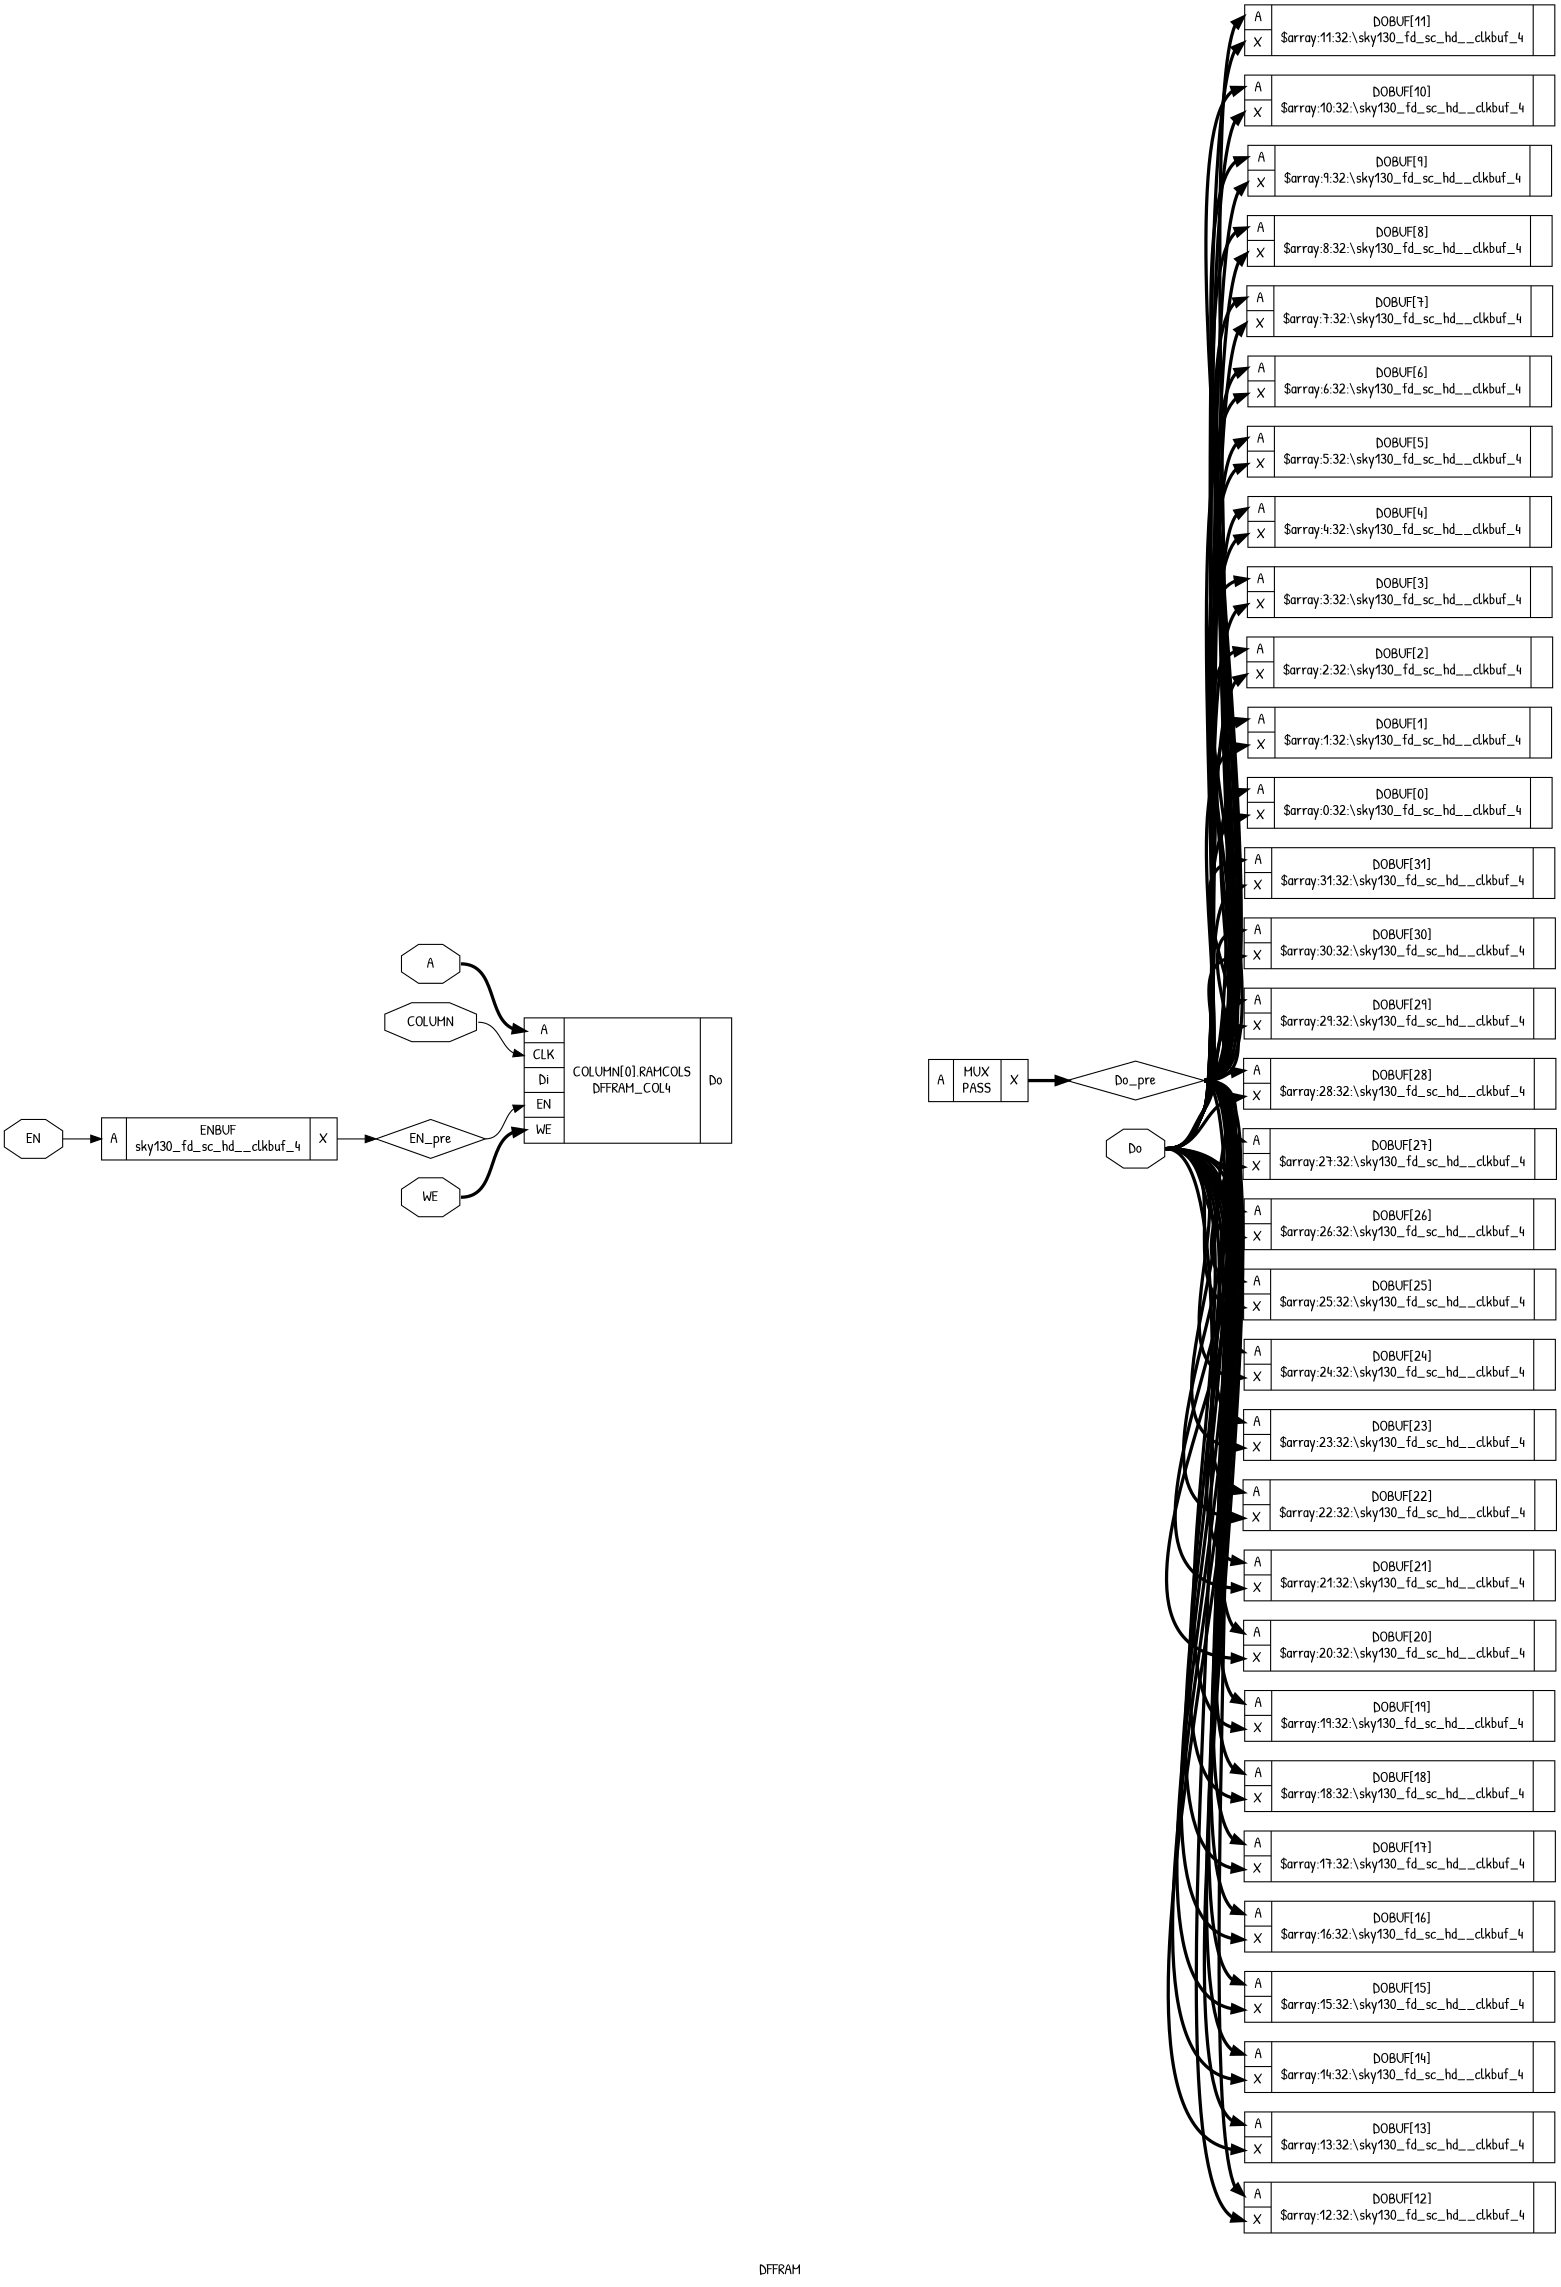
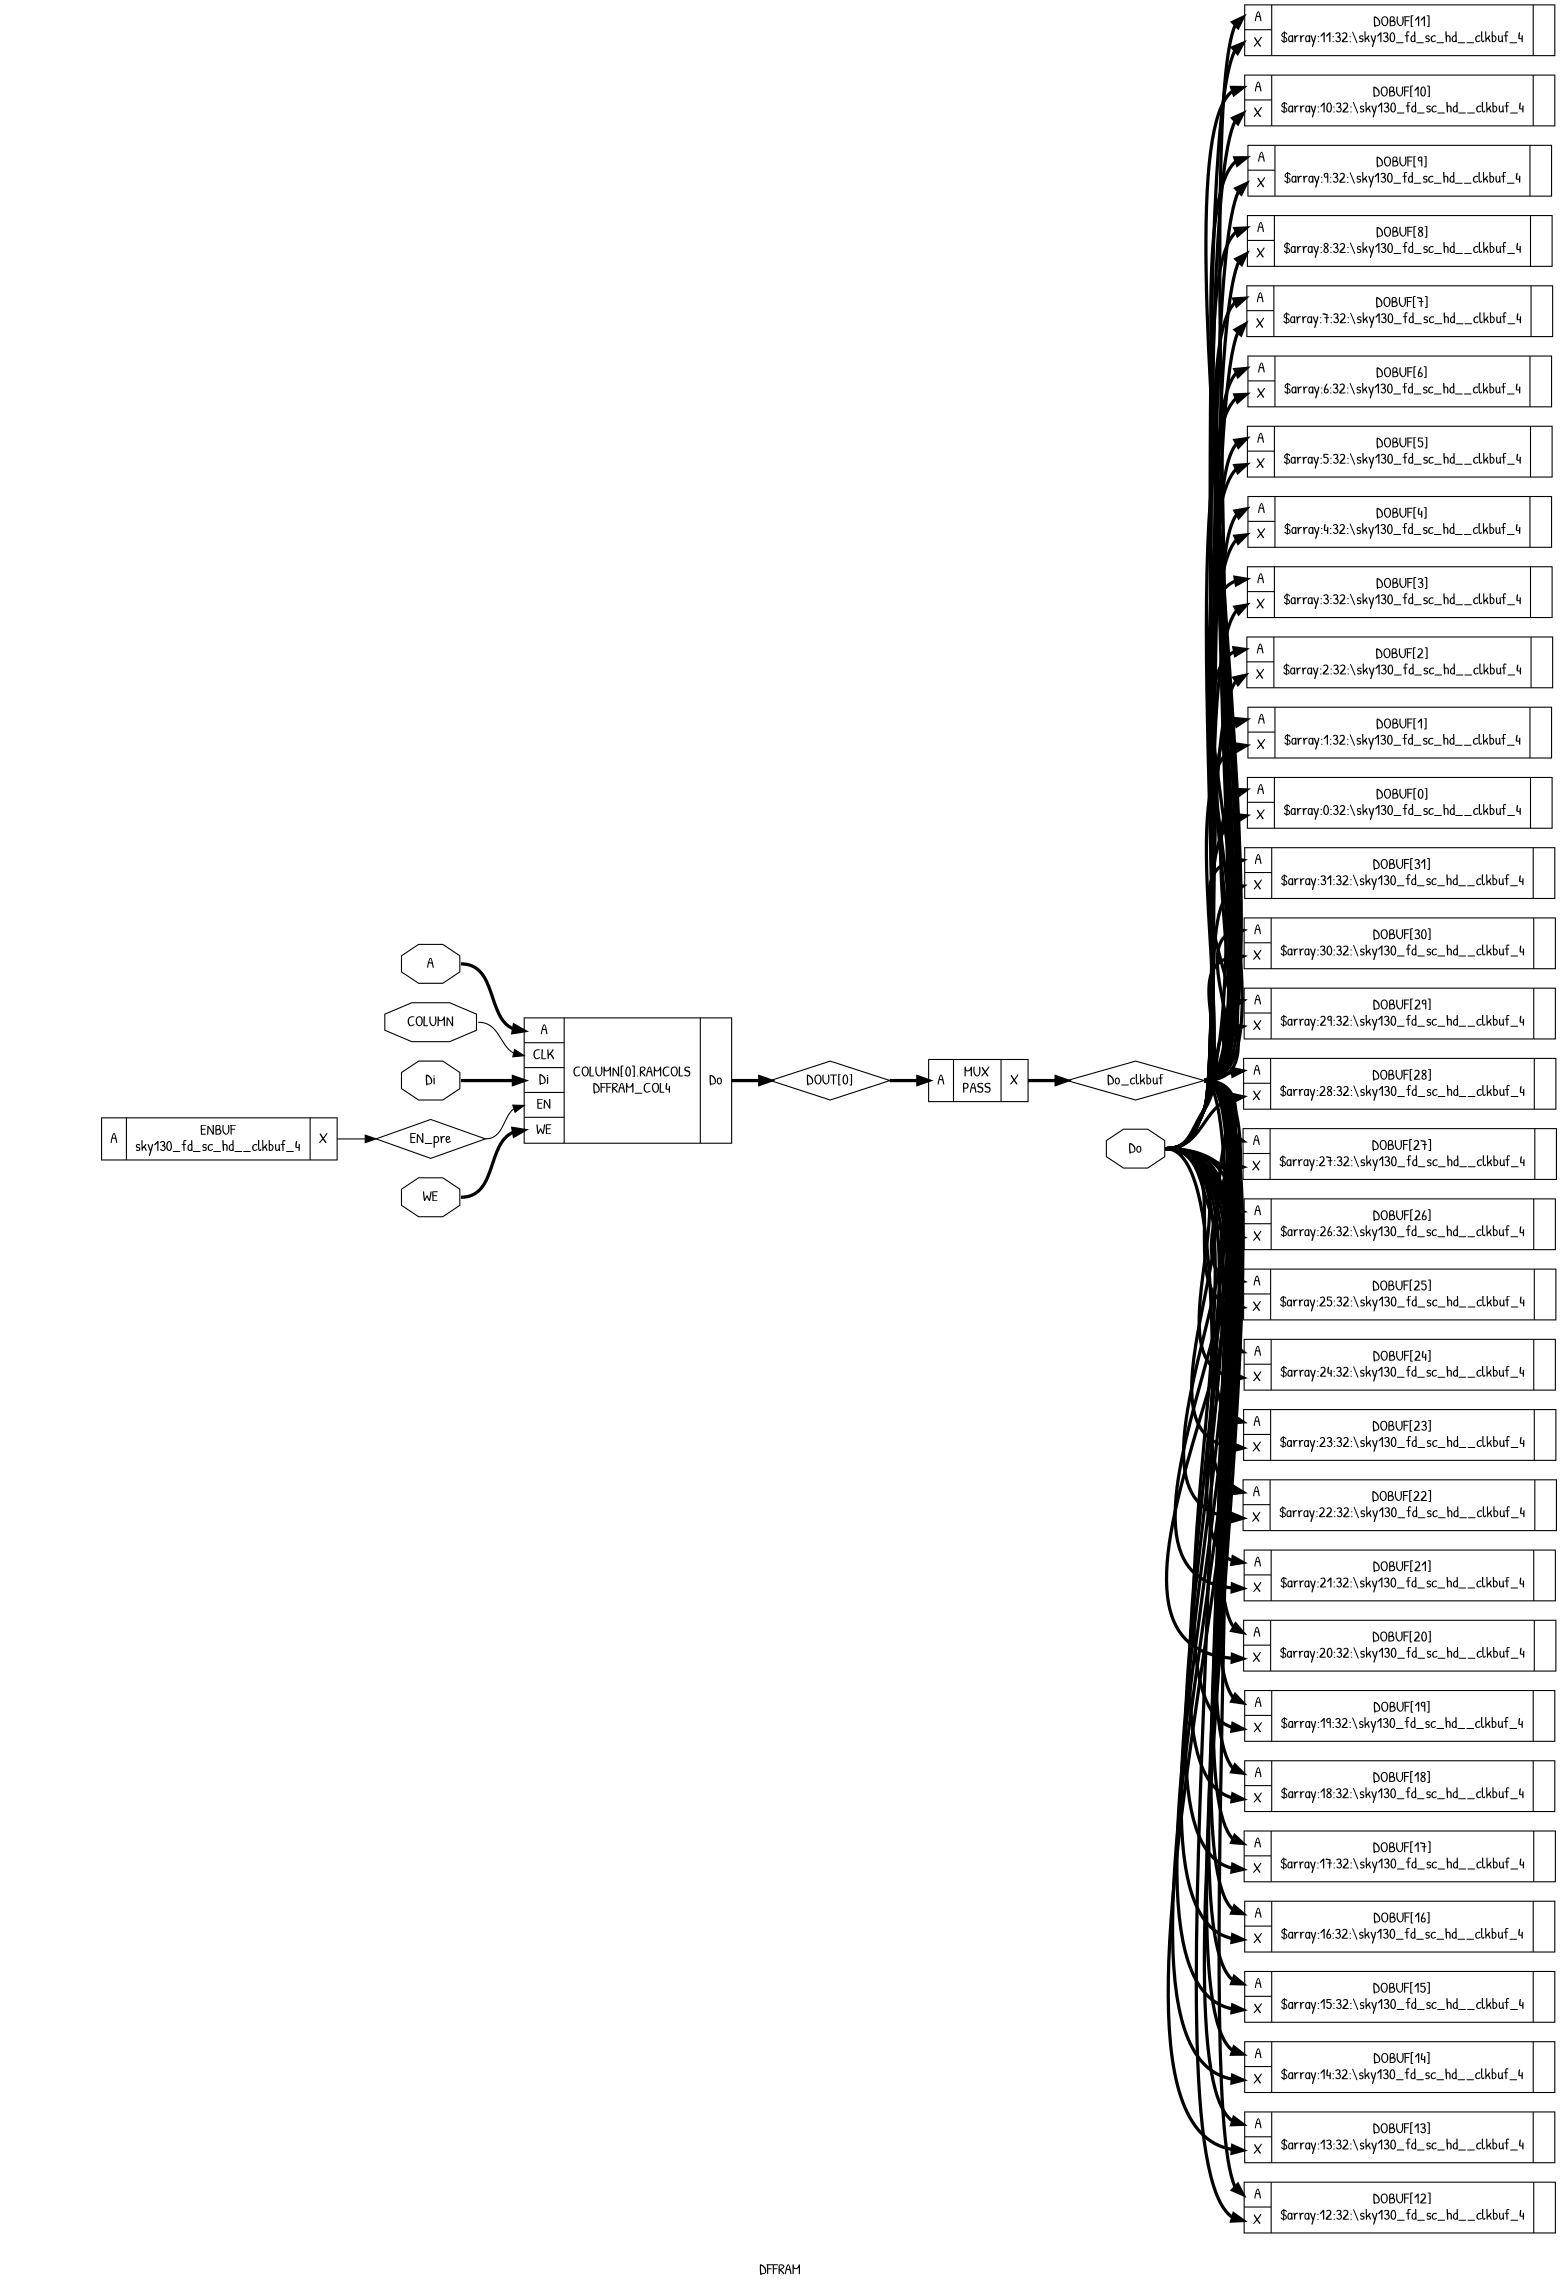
none -> (431, 1081)
none -> (830, 1081)
(1136, 1081) -> (1136, 1081)
(33, 1139) -> none
